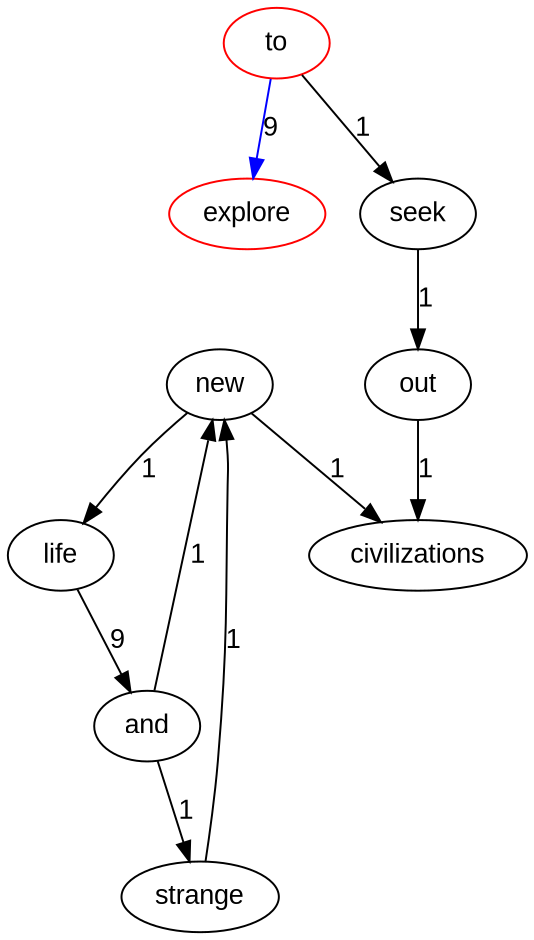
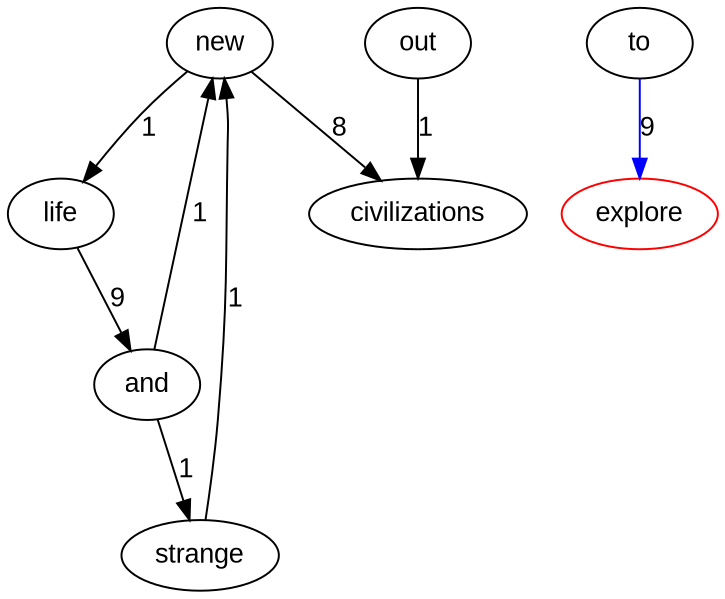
(277, 43) -> (640, 43)
(418, 214) -> none
(338, 470) -> (340, 129)
